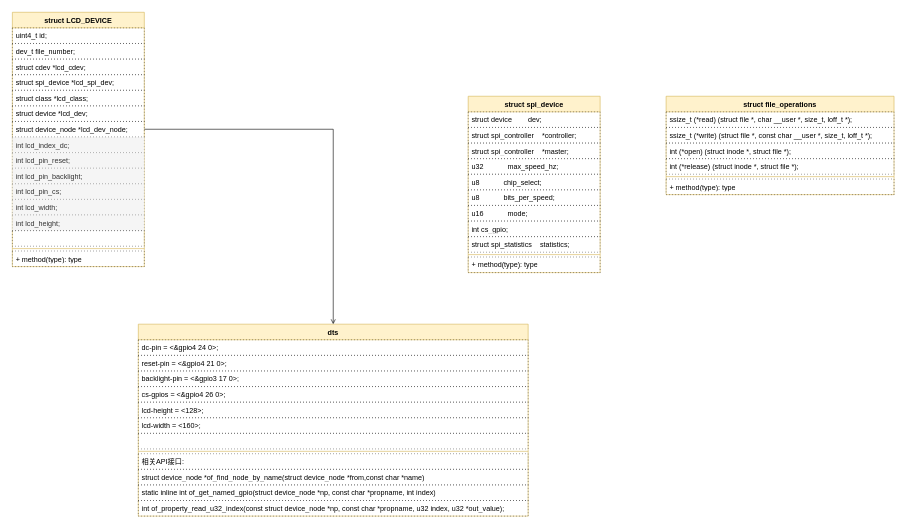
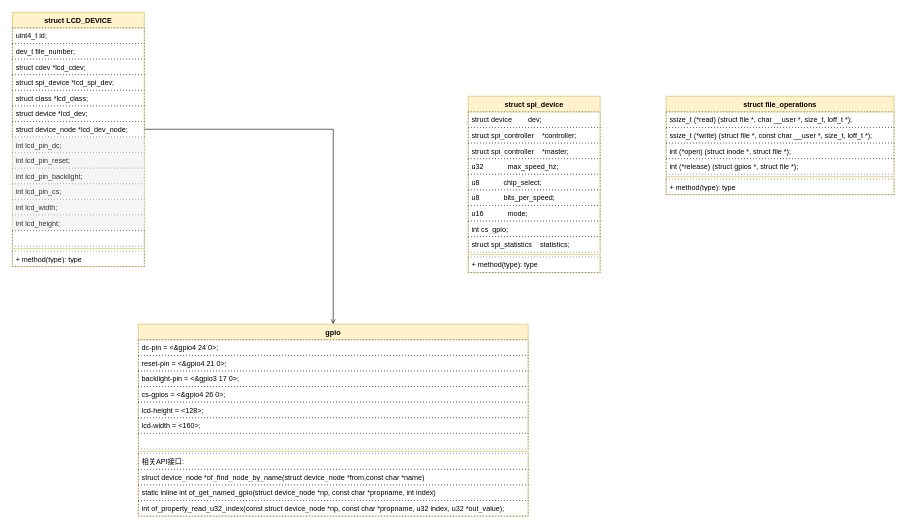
(45, 146) -> (41, 146)
(752, 167) -> (752, 167)
(333, 333) -> (333, 333)
